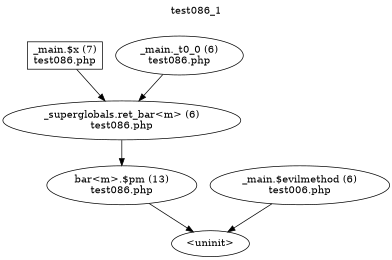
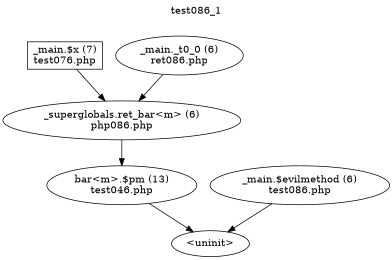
(65, 56) -> (65, 56)
(179, 56) -> (179, 56)
(122, 120) -> (122, 120)
(122, 185) -> (122, 185)
(300, 185) -> (300, 185)
